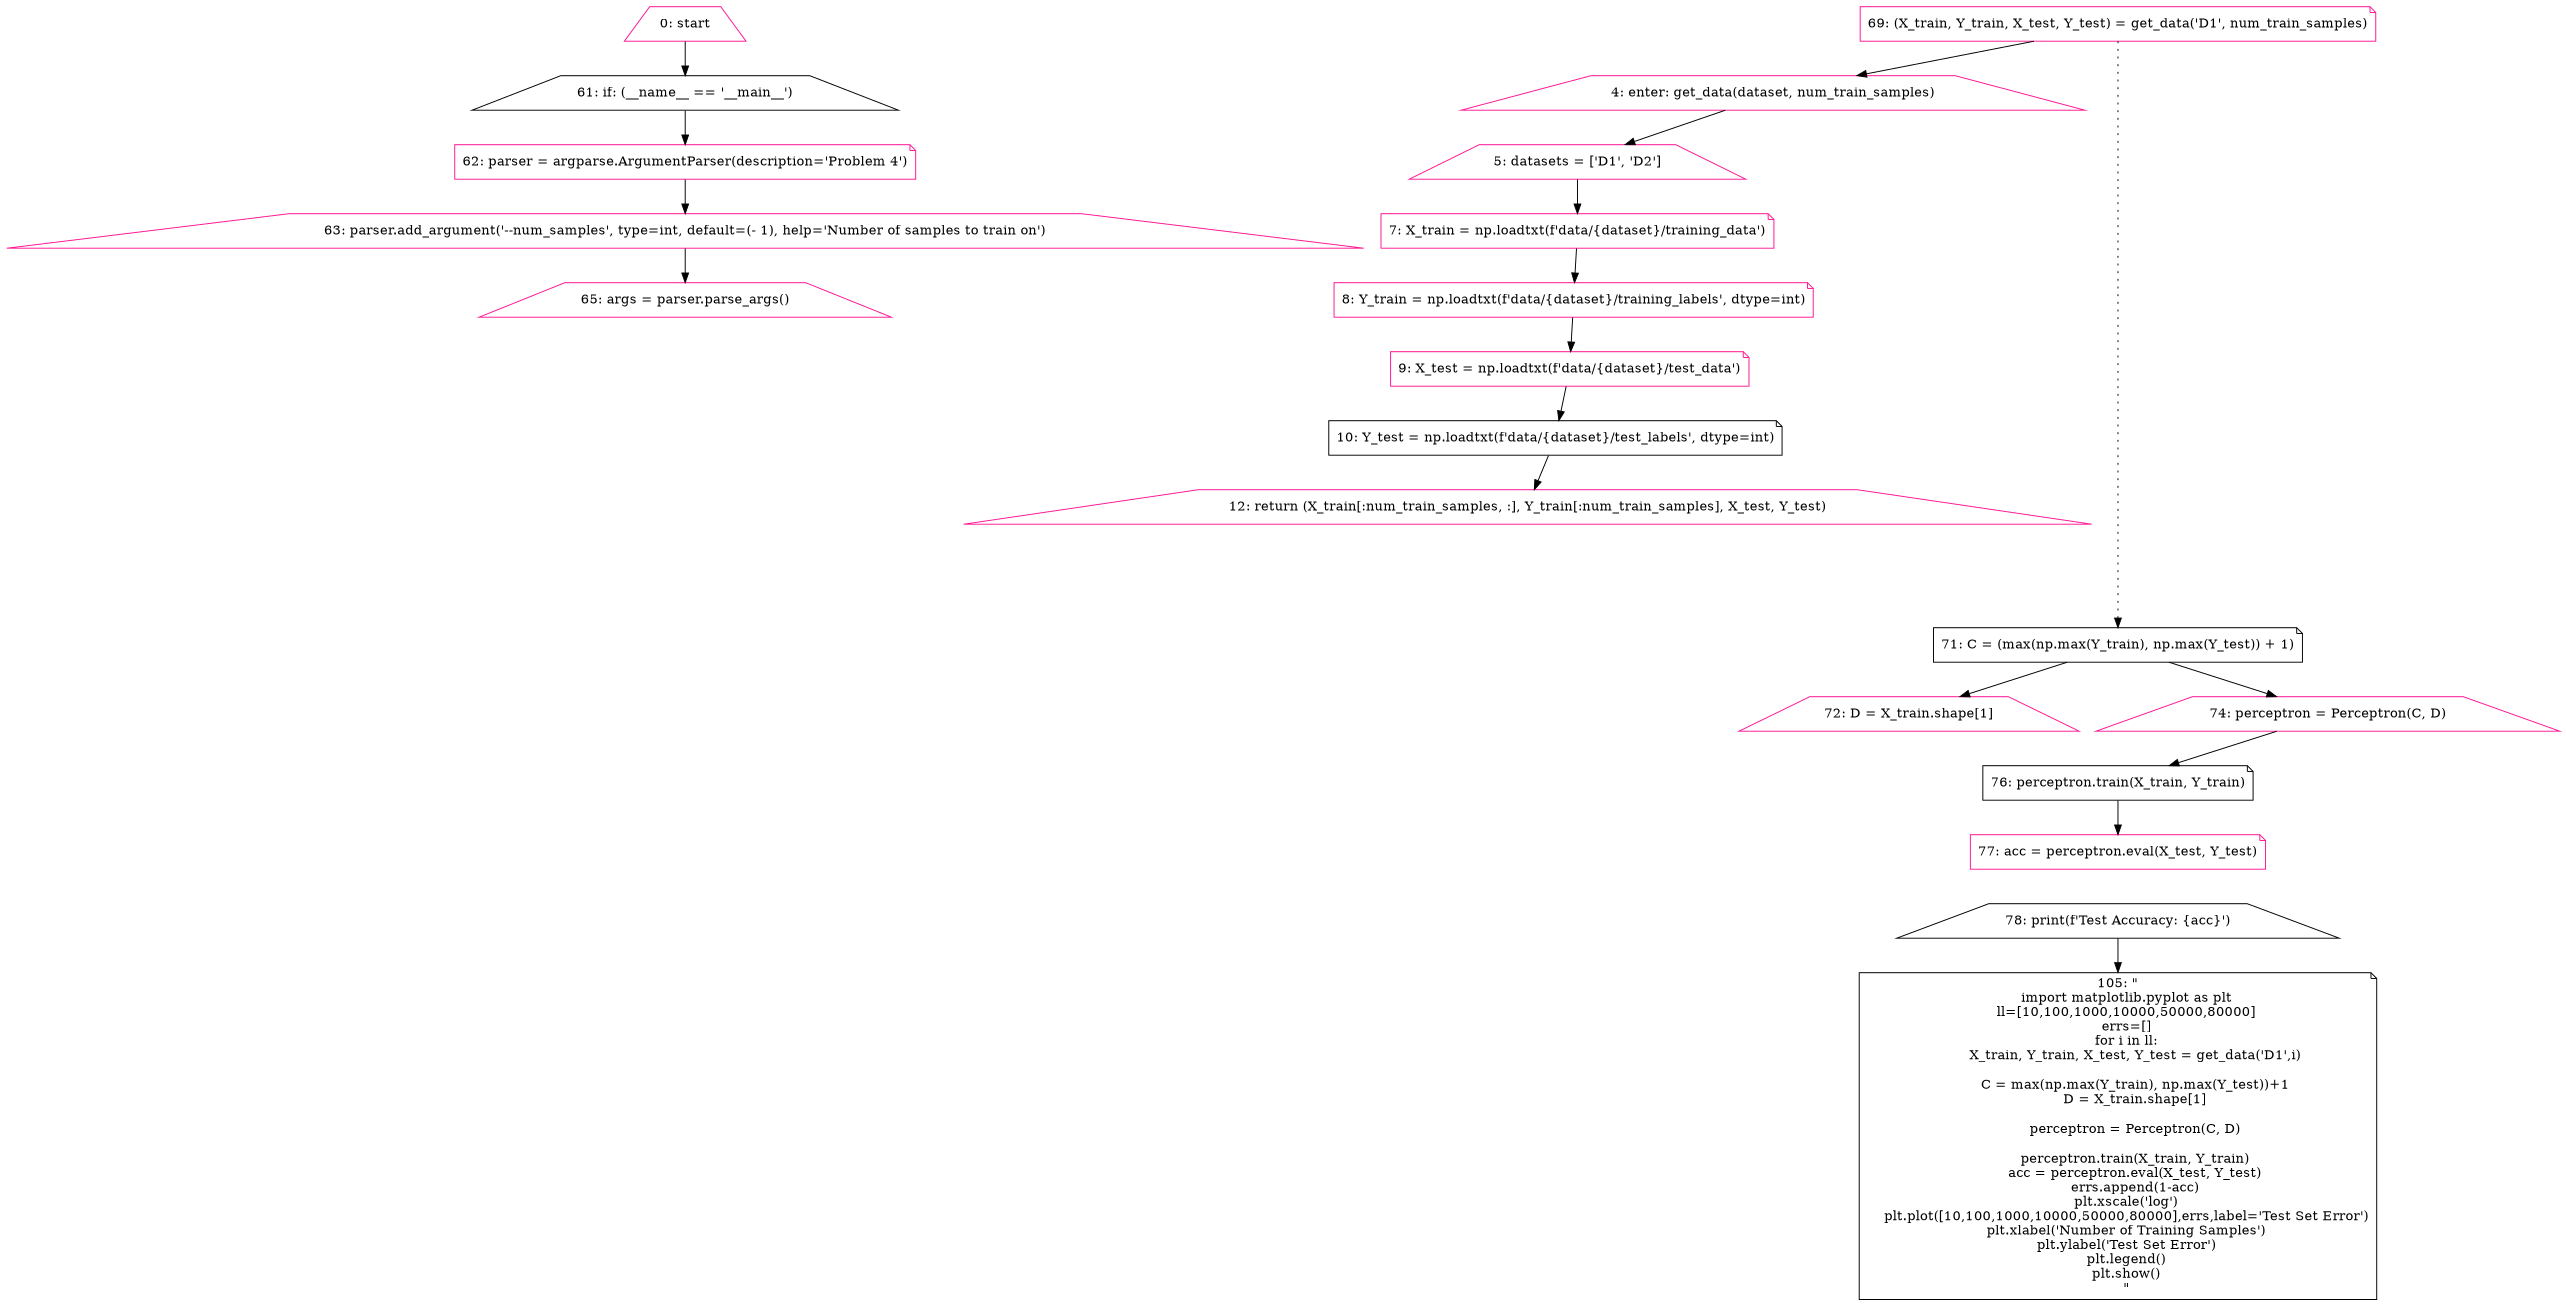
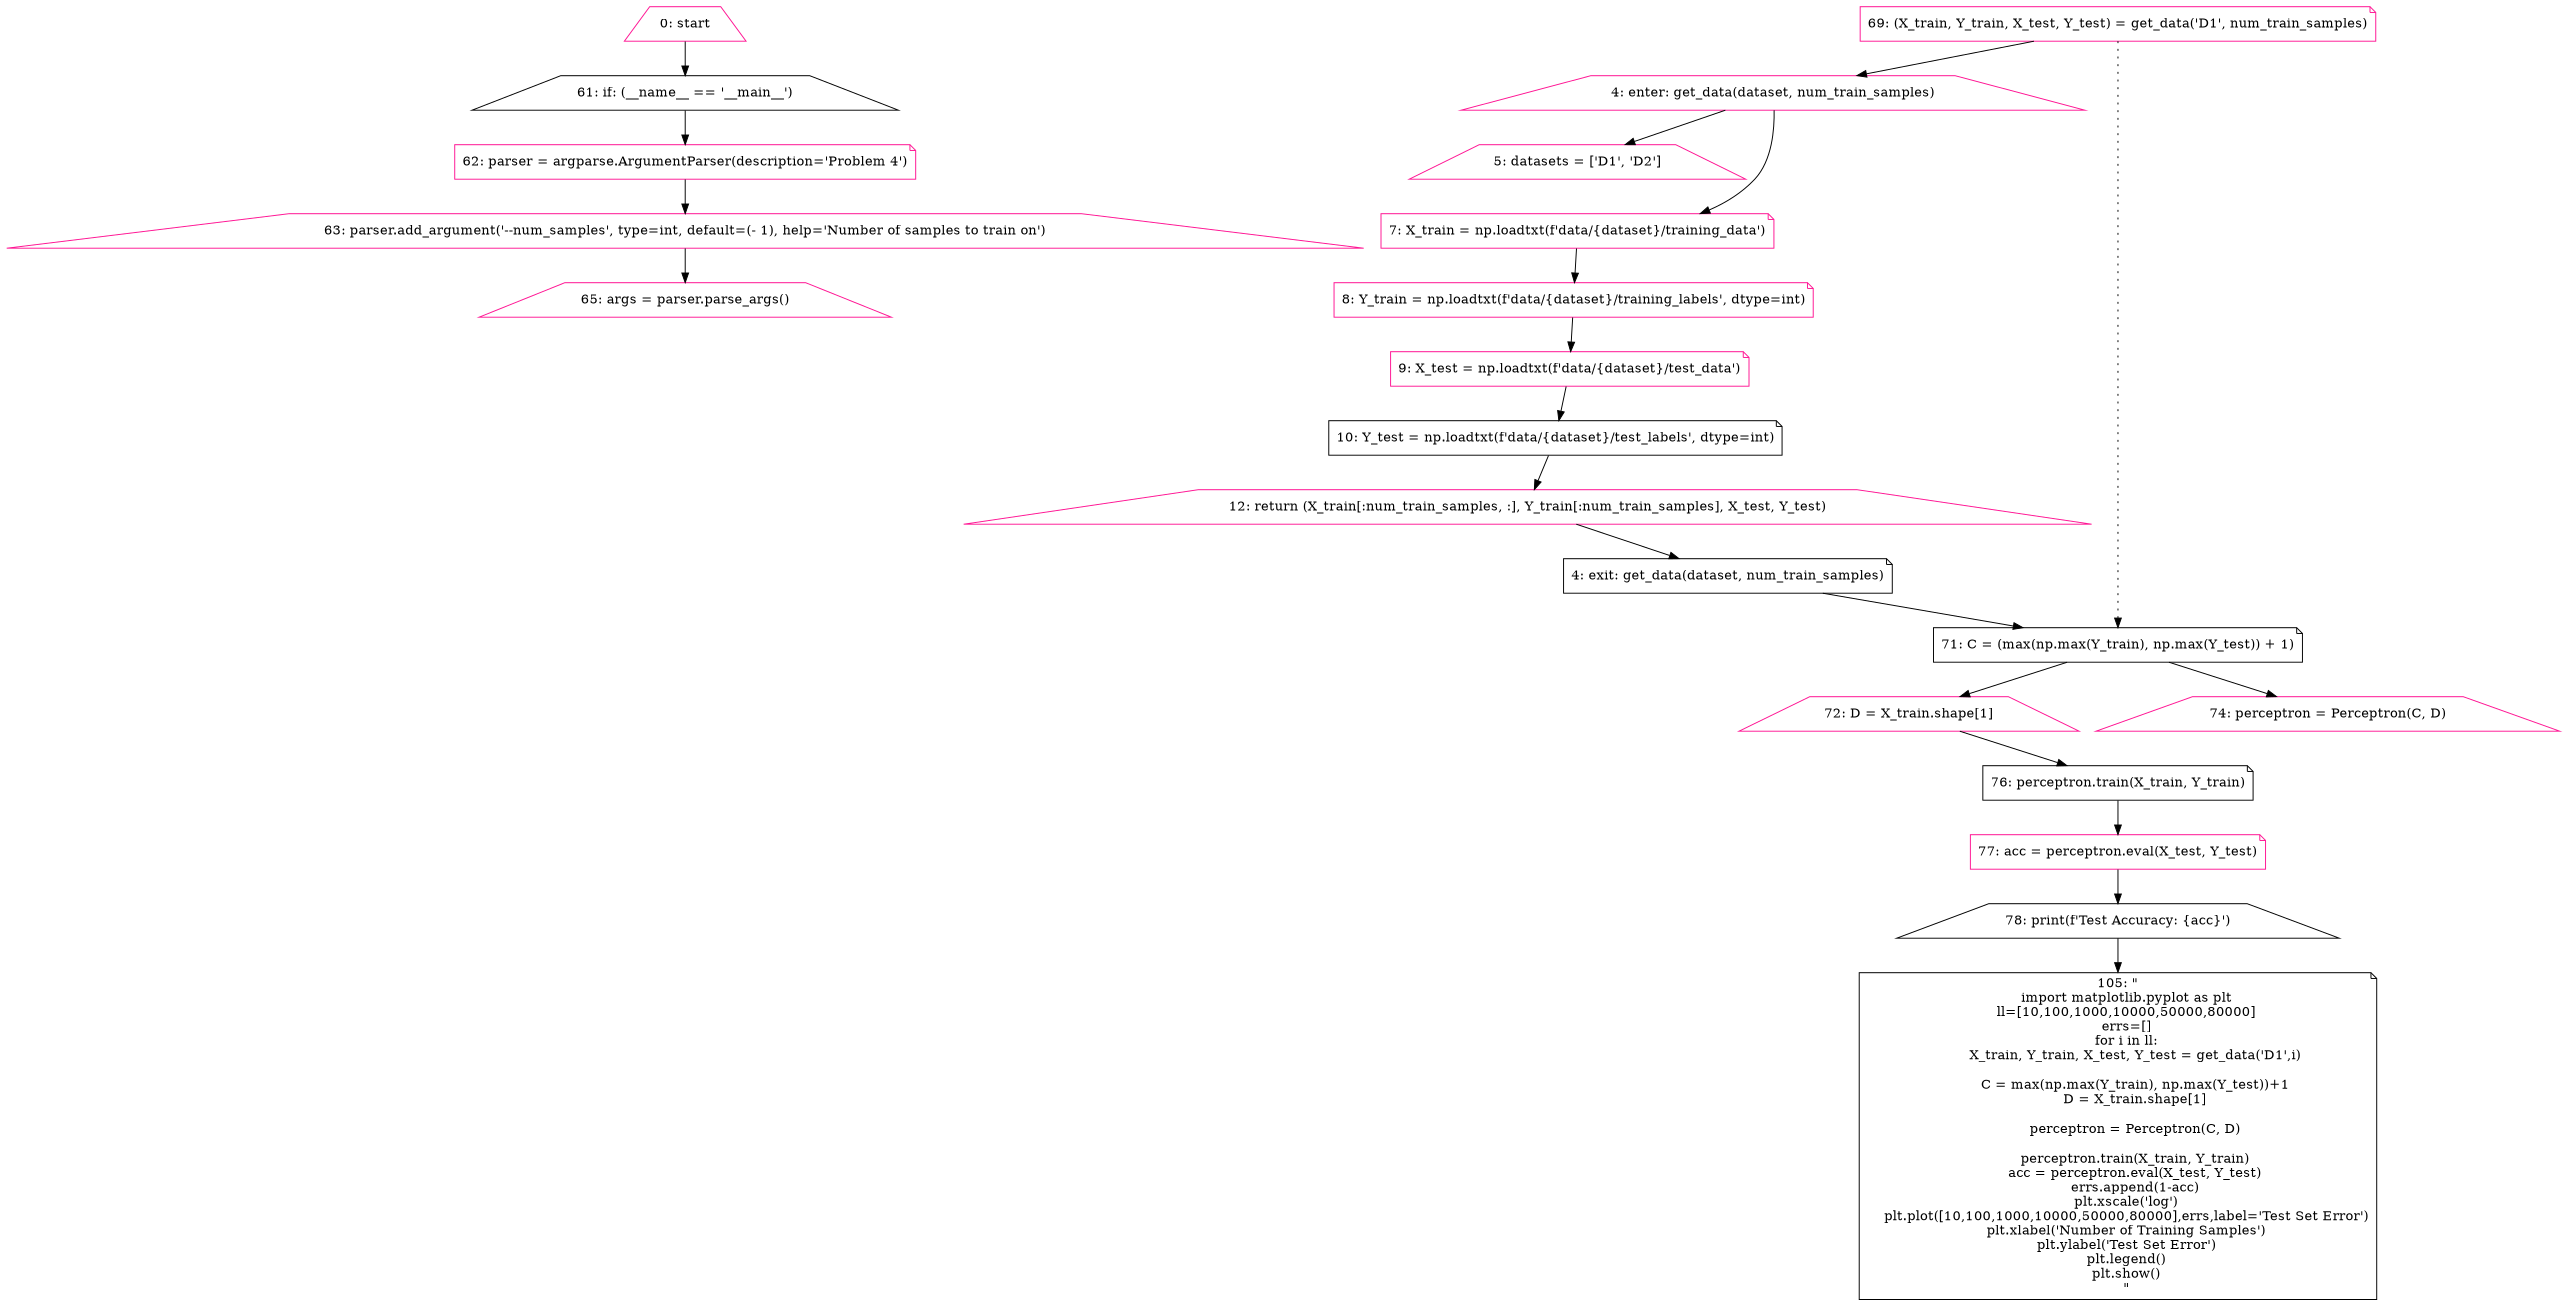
(1577, 192) -> (1760, 172)
none -> (1728, 576)
(2228, 747) -> (2009, 747)
none -> (2118, 882)
